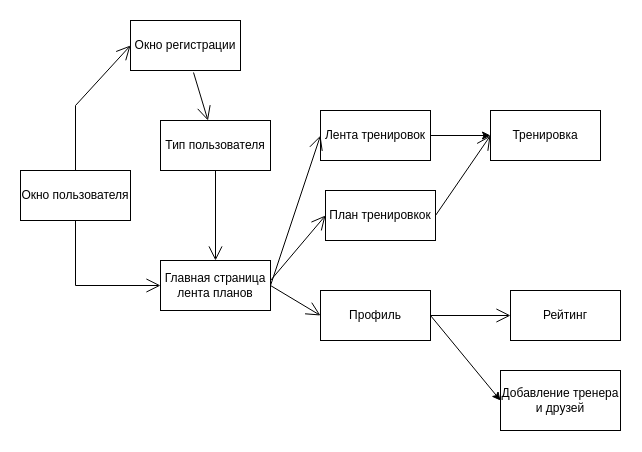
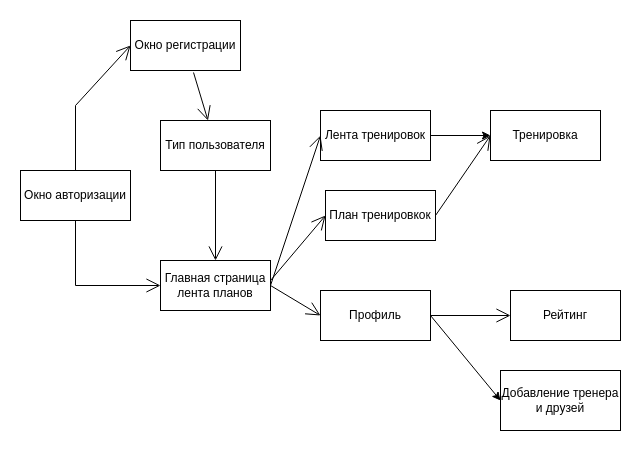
(76, 196) -> (76, 196)
